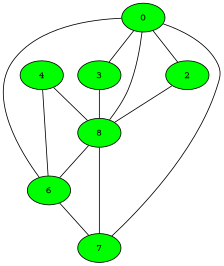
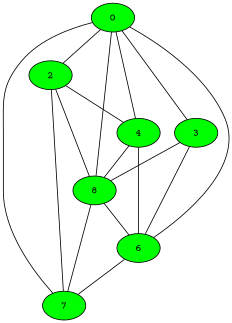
none -> (126, 75)
none -> (95, 104)
none -> (57, 190)
none -> (167, 190)
